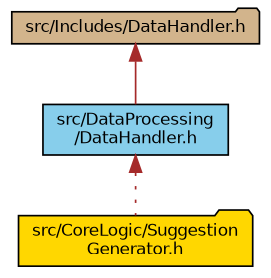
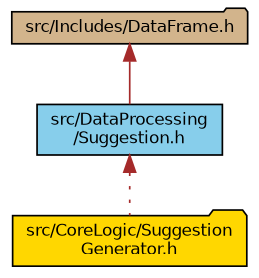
(136, 28) -> (130, 28)
(136, 130) -> (130, 130)
